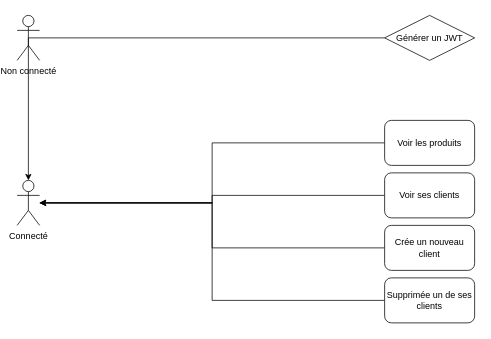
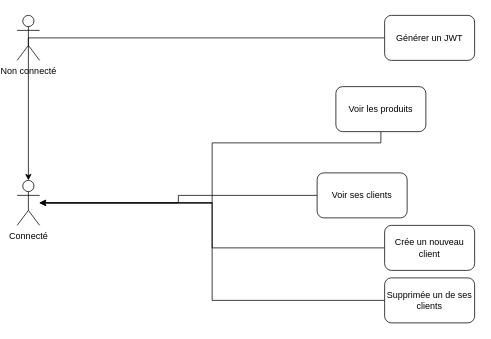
(429, 38) -> (429, 38)
(429, 143) -> (381, 109)
(429, 195) -> (362, 195)
